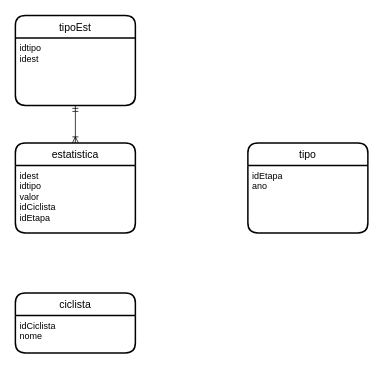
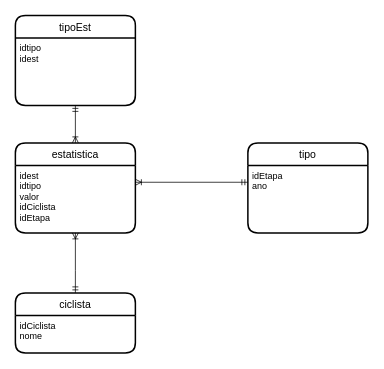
none -> (192, 182)
none -> (75, 263)
